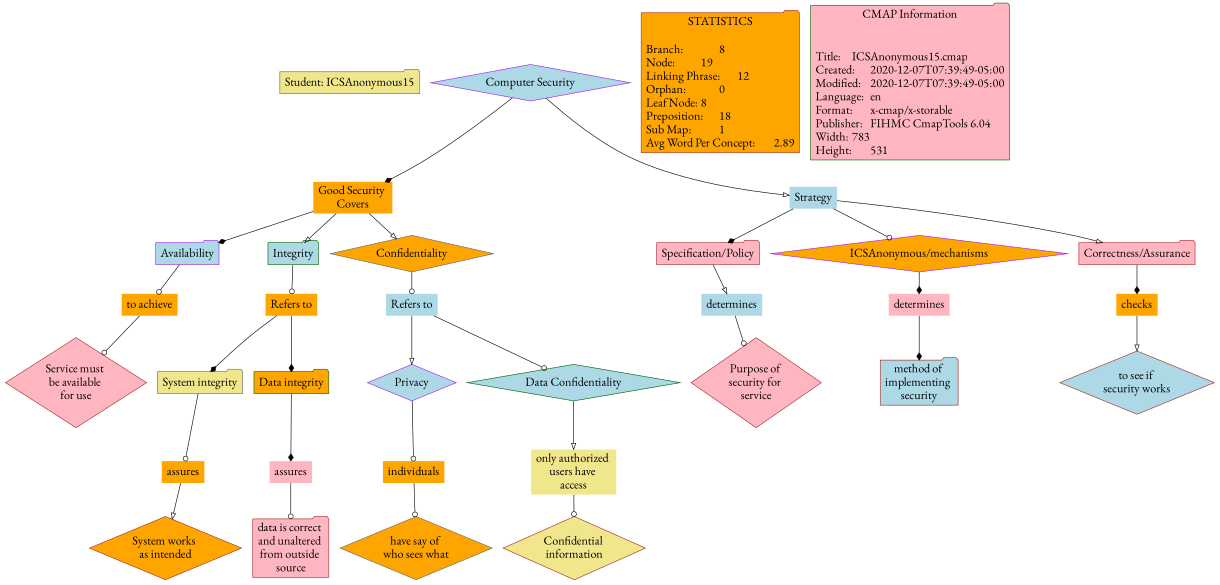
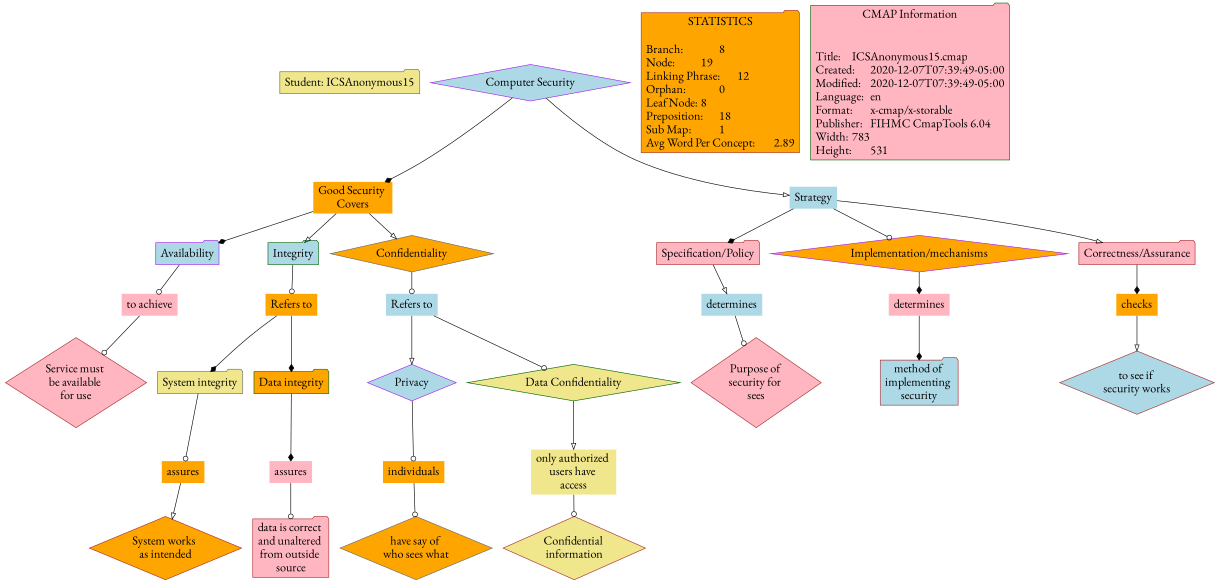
(919, 254) -> (919, 254)
(150, 305) -> (150, 305)
(574, 383) -> (574, 383)
(756, 383) -> (756, 383)
